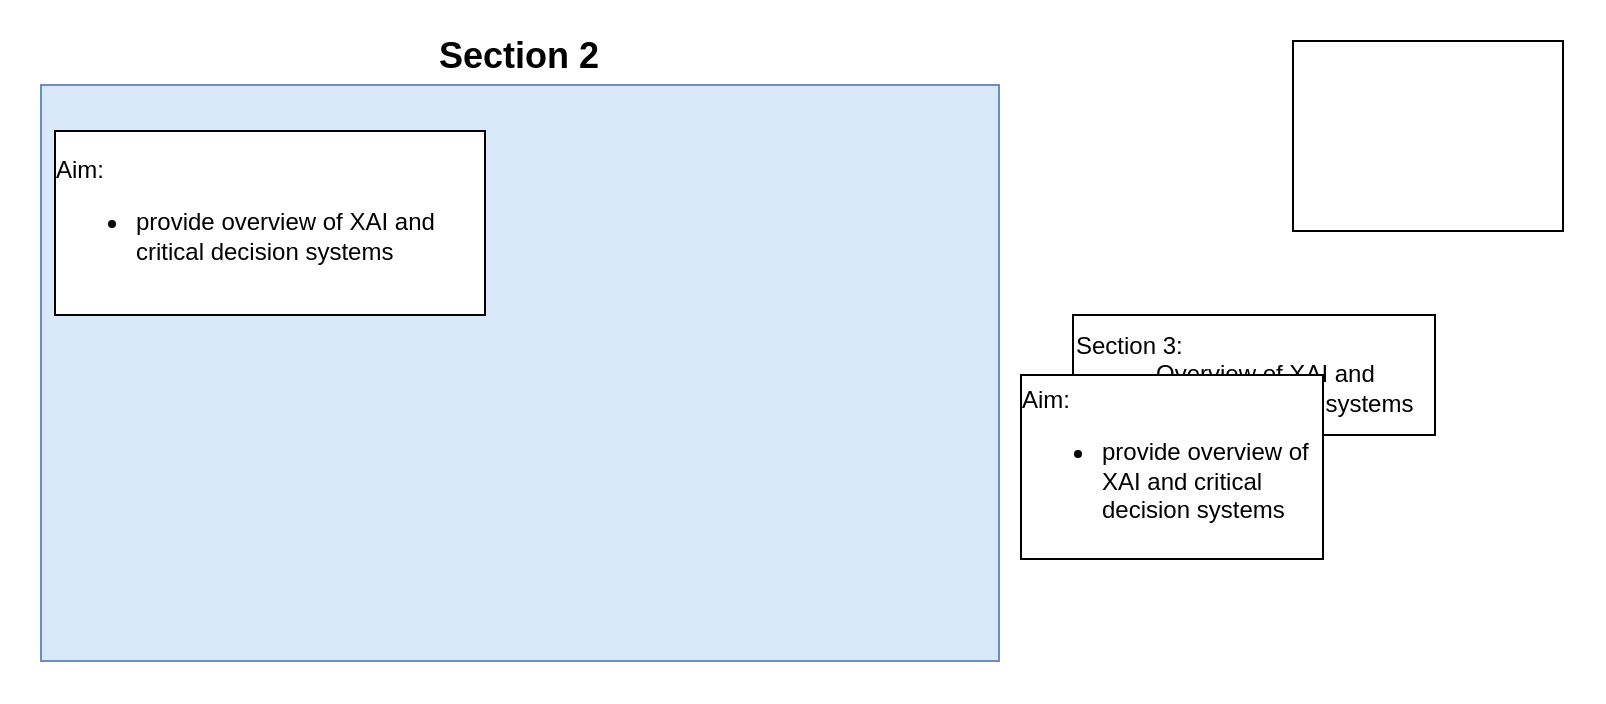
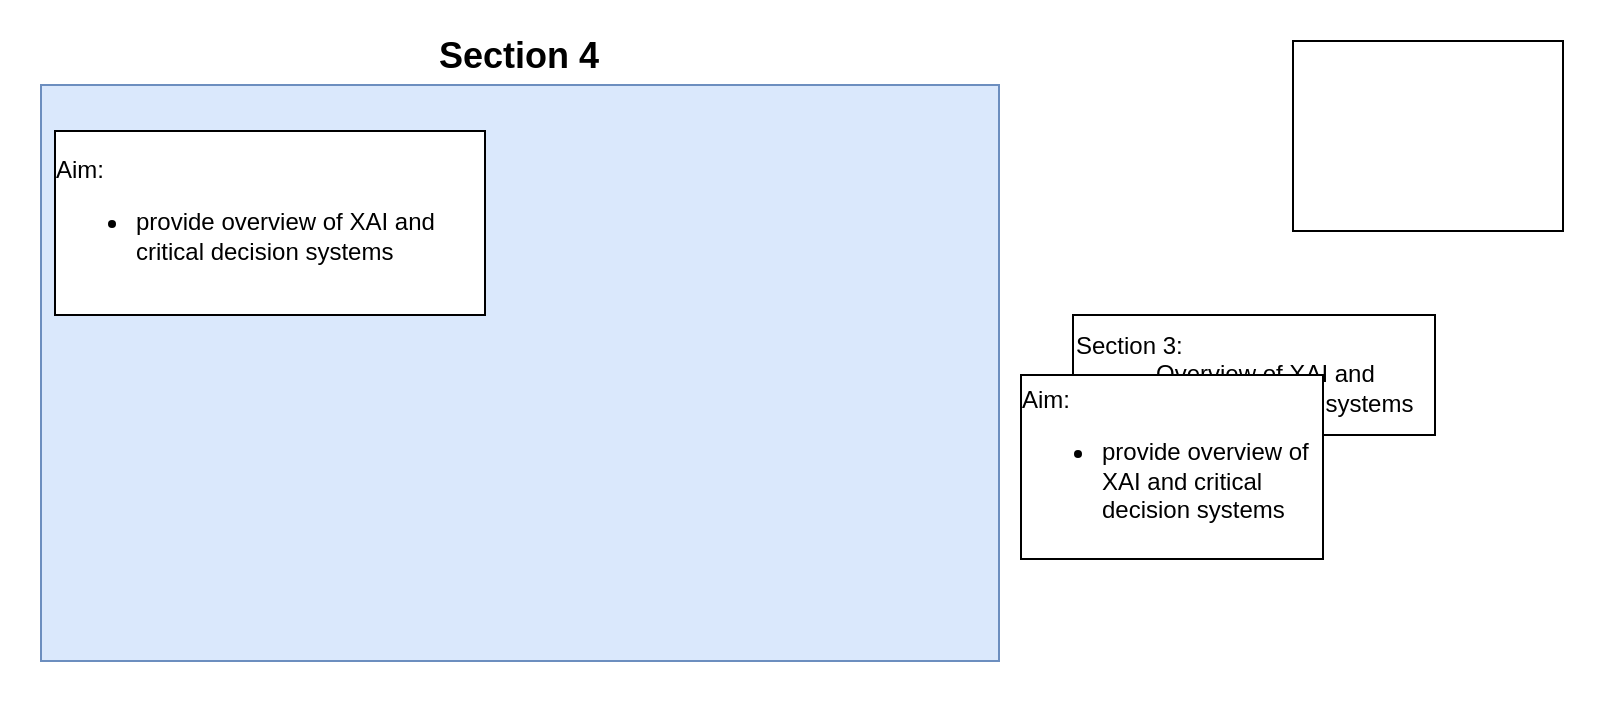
(520, 65) -> (520, 65)
